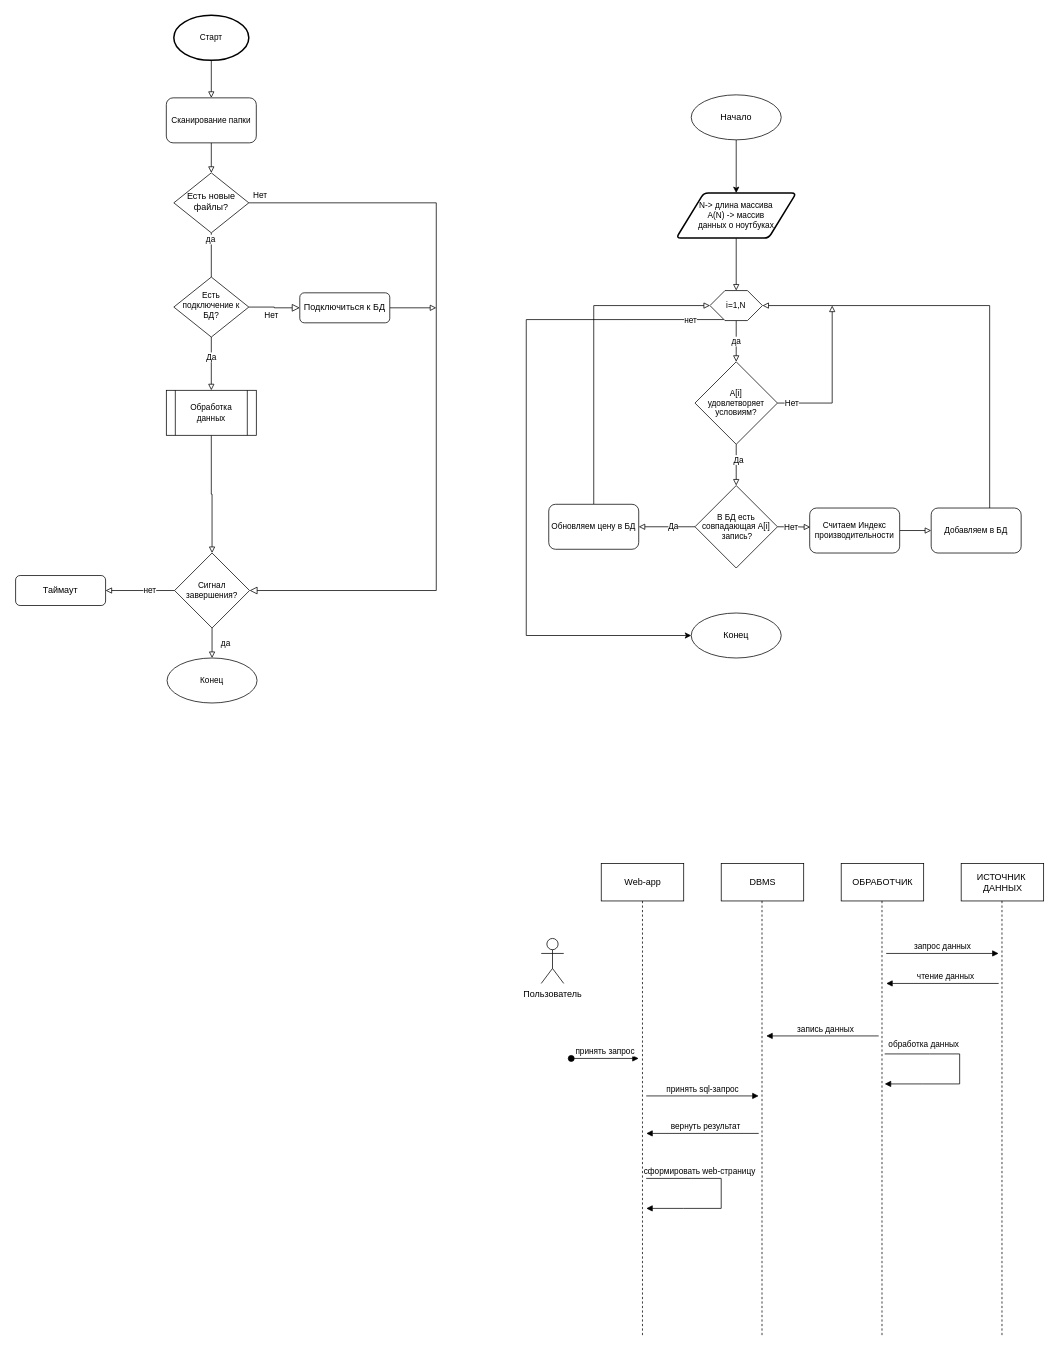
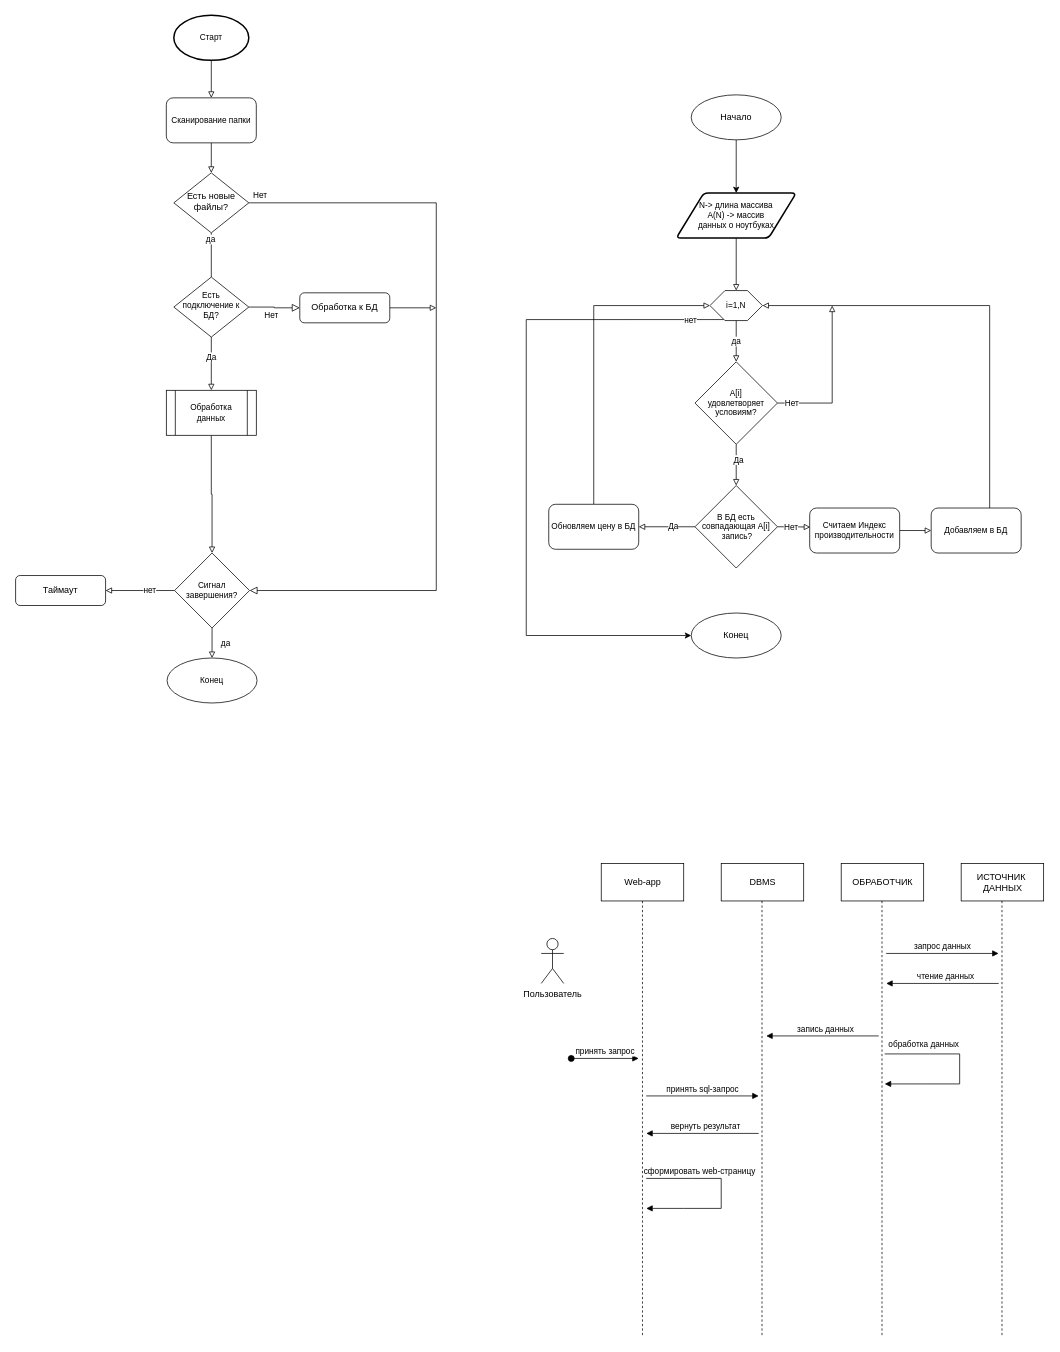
(345, 308) -> (345, 308)
